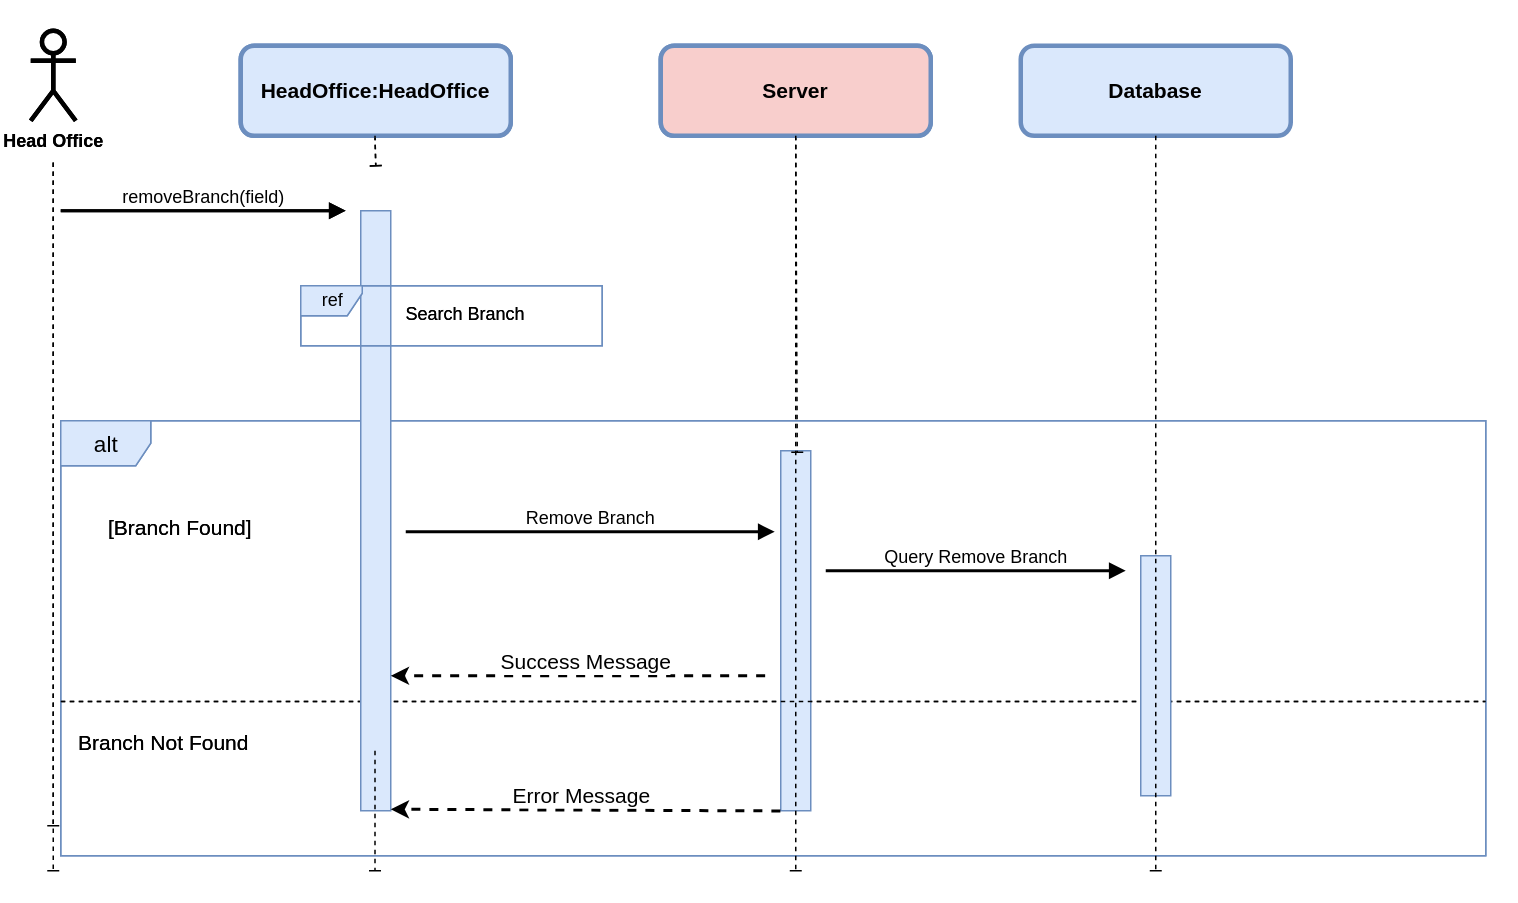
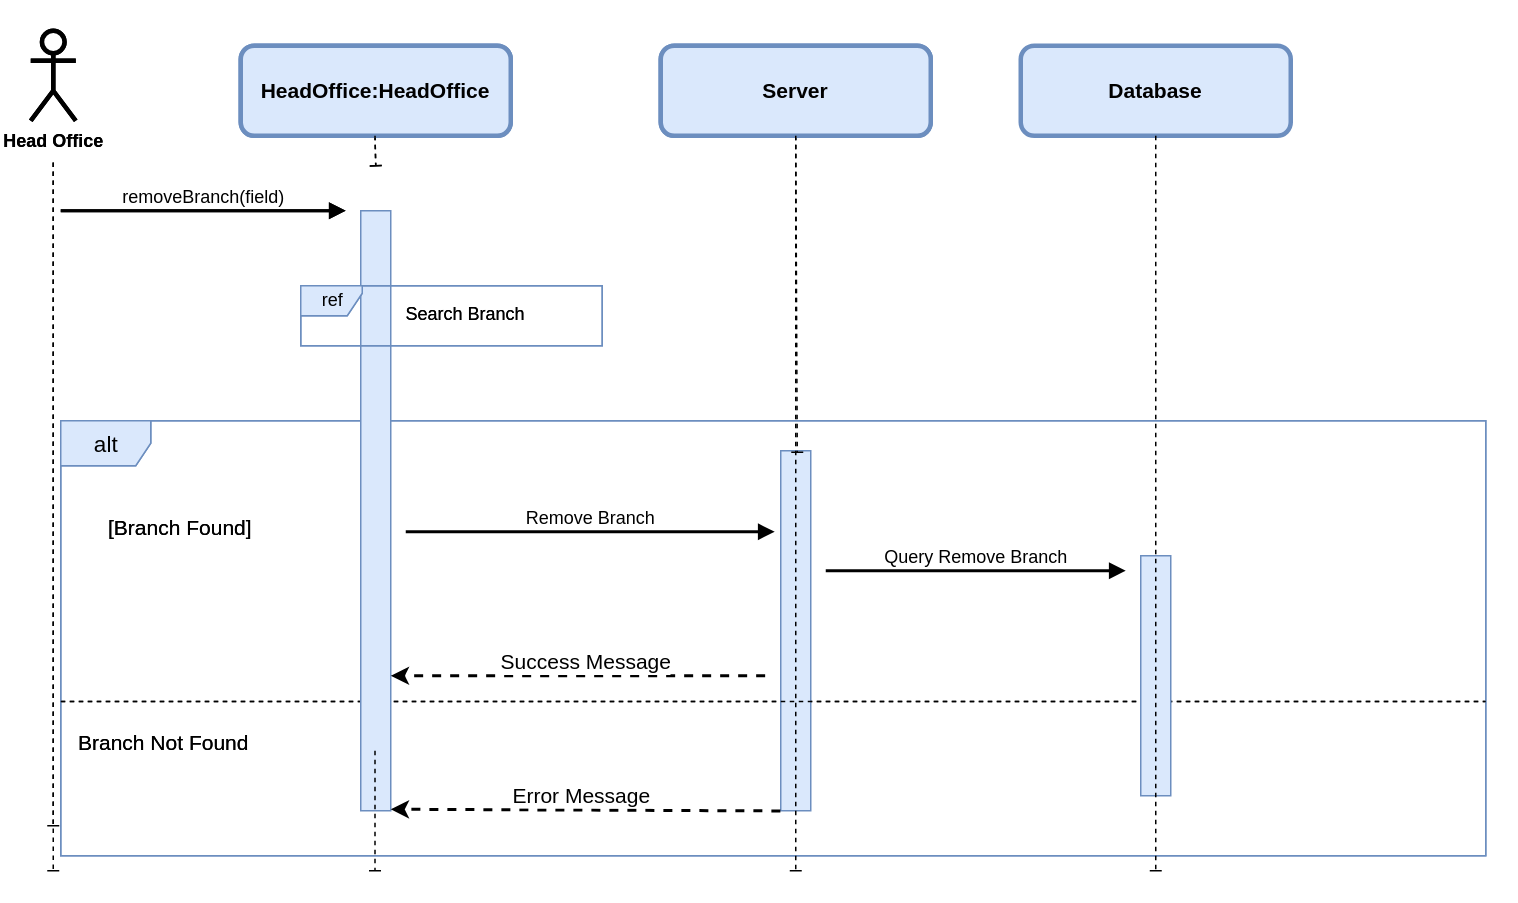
(796, 91) -> (796, 91)
